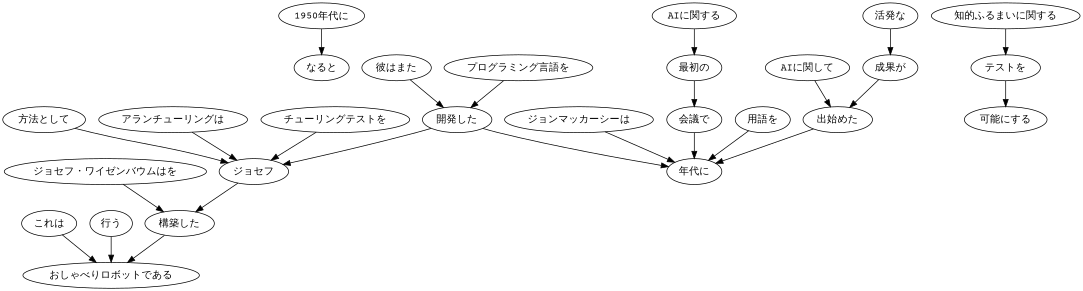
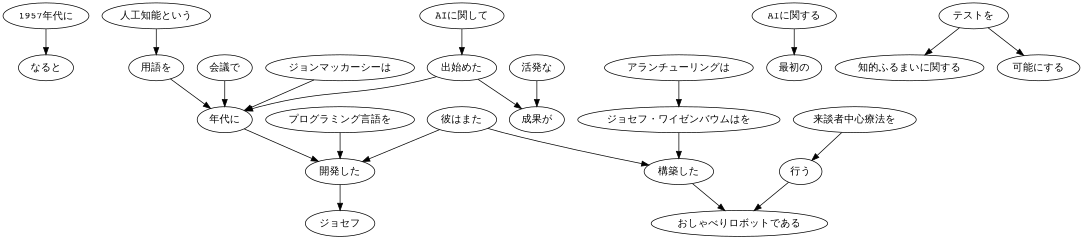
none -> (156, 16)
(322, 16) -> (46, 16)
(1006, 38) -> (945, 39)
(694, 90) -> none
(867, 91) -> (497, 92)
(44, 120) -> none
(335, 120) -> none
none -> (855, 120)
(211, 144) -> (679, 90)
(572, 149) -> (278, 144)
(220, 195) -> (564, 147)
(49, 223) -> none
